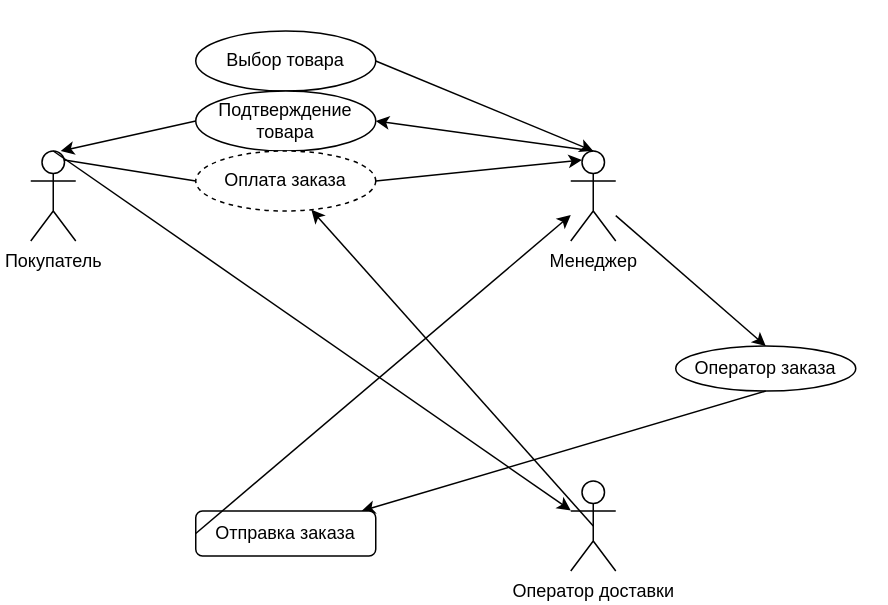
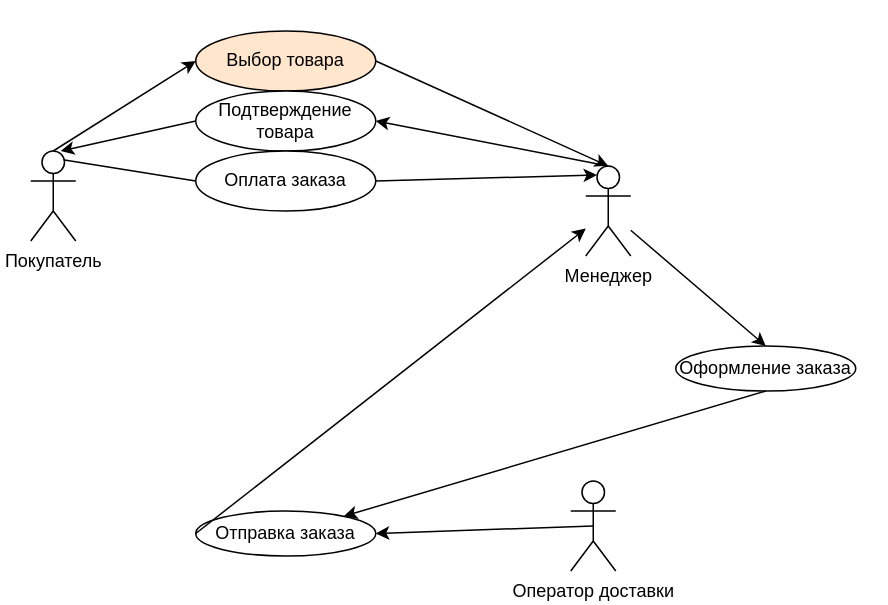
(286, 61) -> (286, 61)
(286, 181) -> (286, 181)
(593, 196) -> (608, 211)
(308, 328) -> (120, 108)
(448, 362) -> (488, 529)
(766, 368) -> (766, 368)
(286, 533) -> (286, 533)
